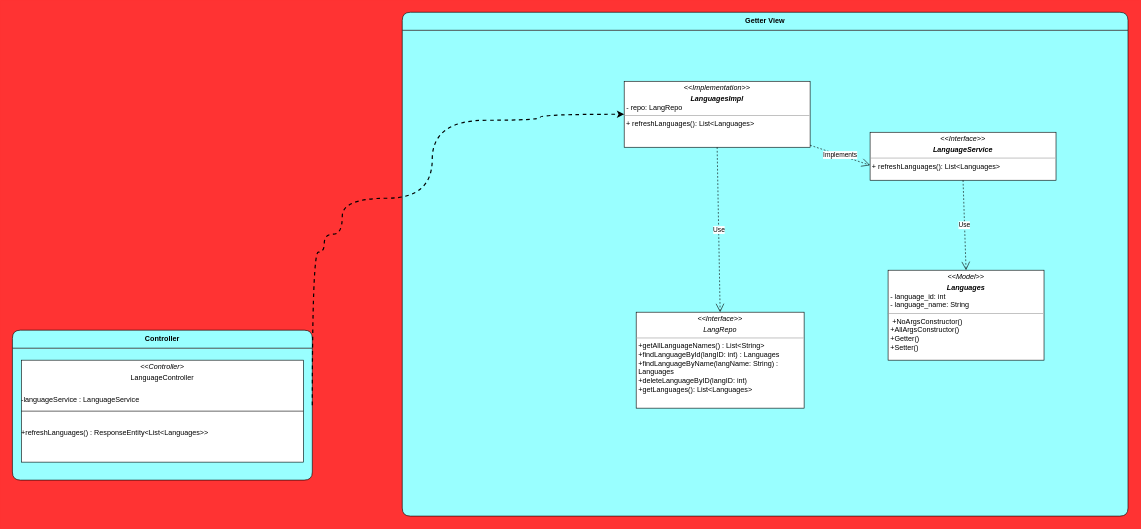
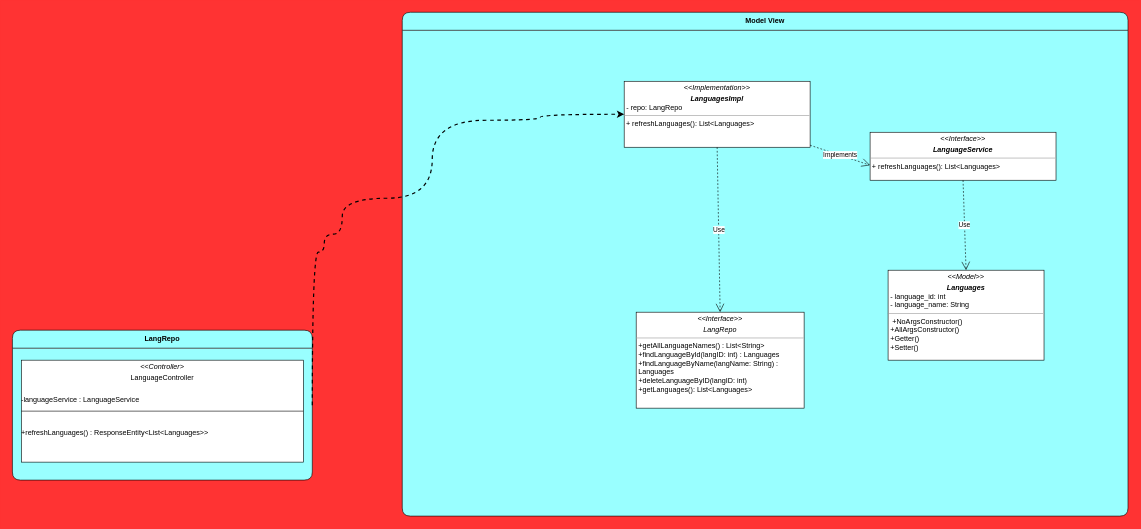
(765, 21) -> (765, 21)
(162, 339) -> (162, 339)
